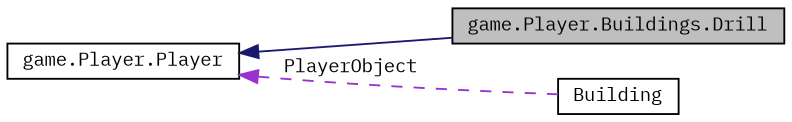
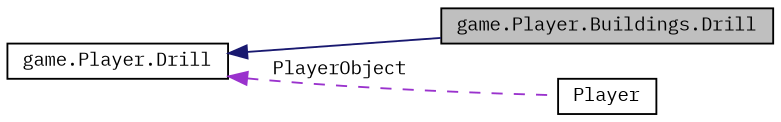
(123, 61) -> (118, 61)
(618, 96) -> (607, 96)
